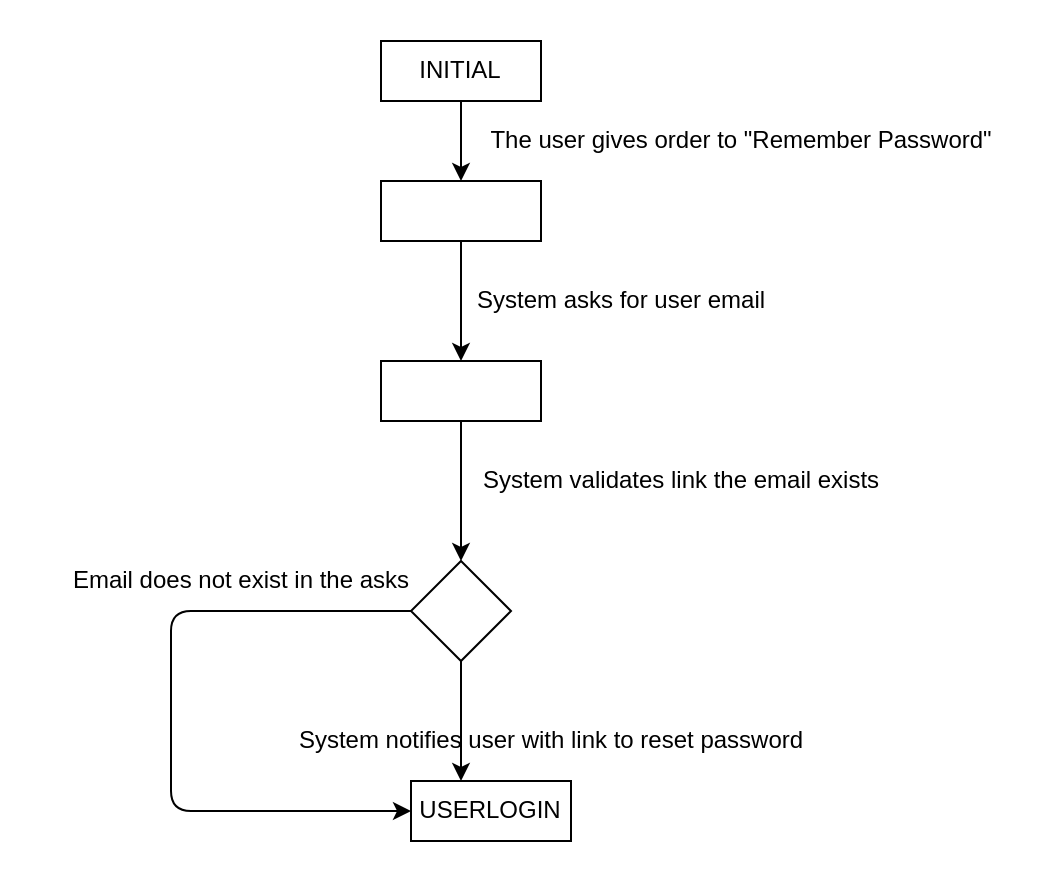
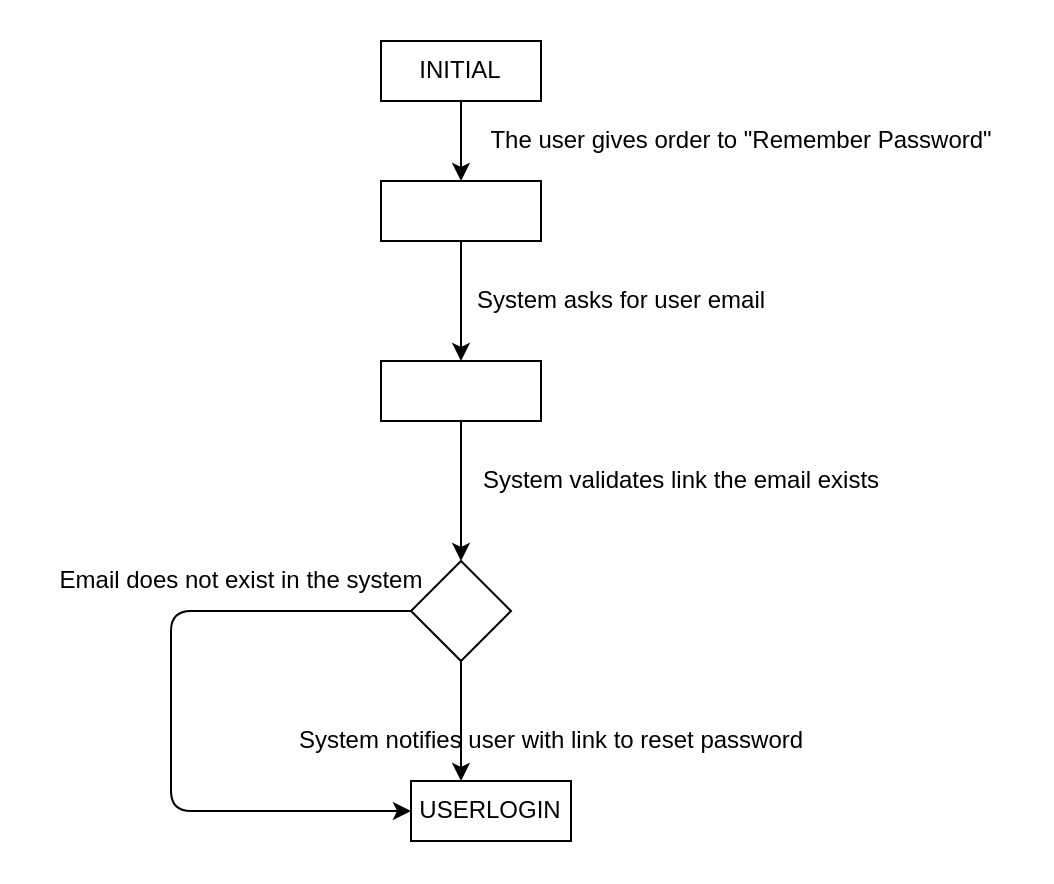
(242, 581) -> (242, 581)
